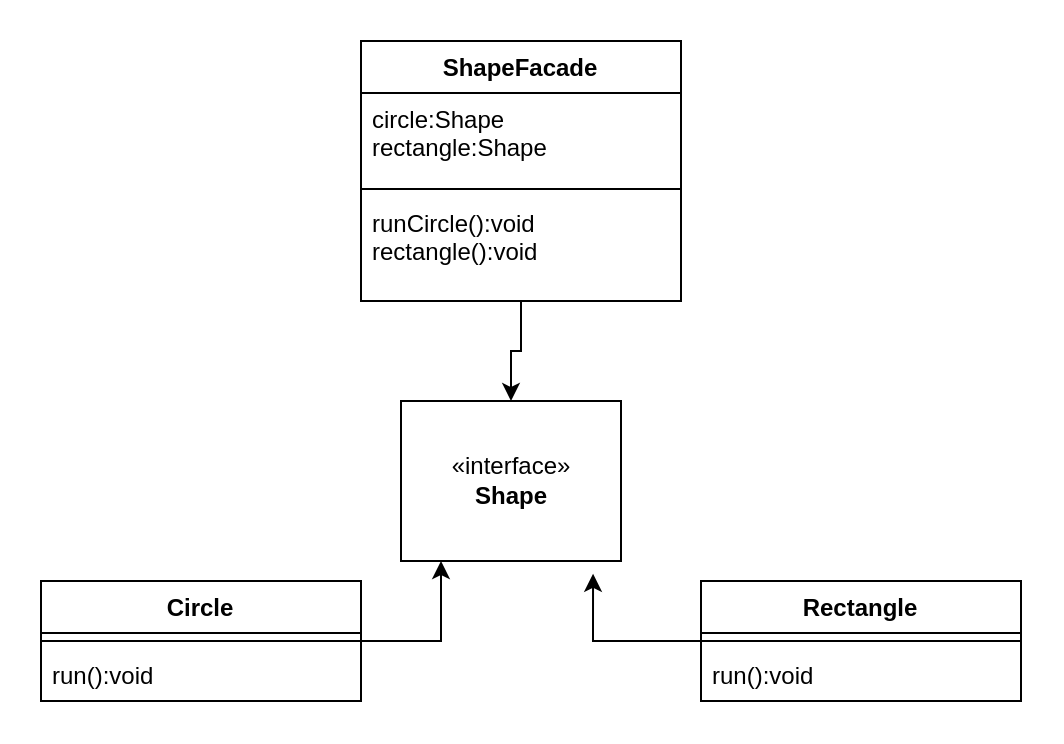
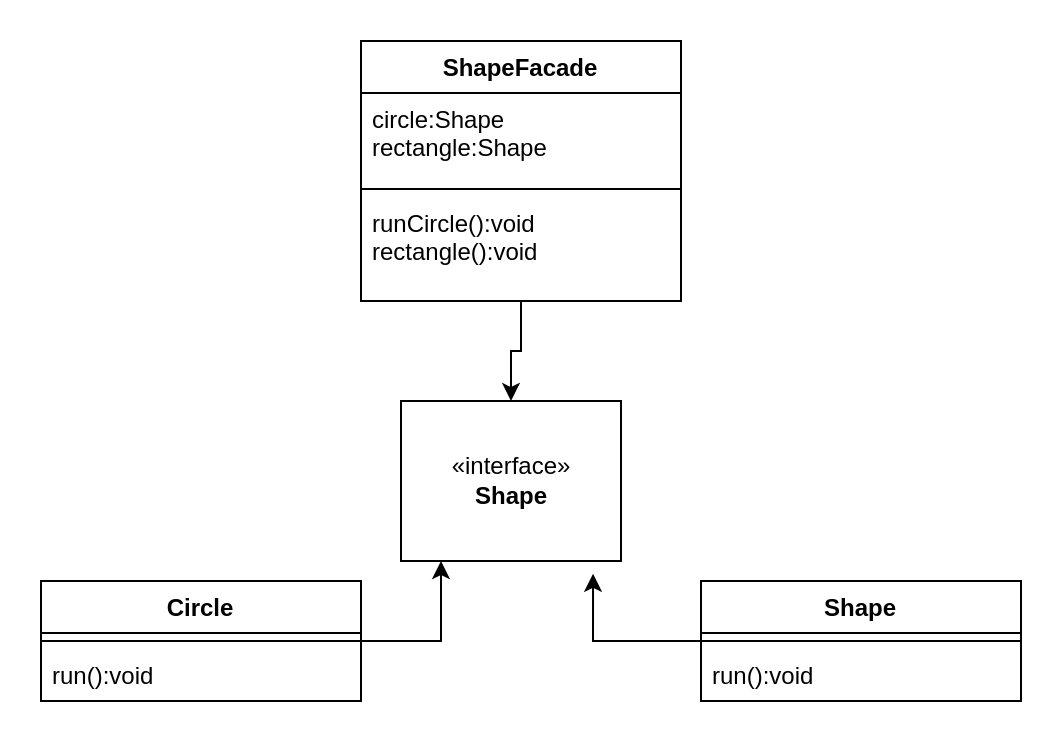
(860, 608) -> (860, 608)
